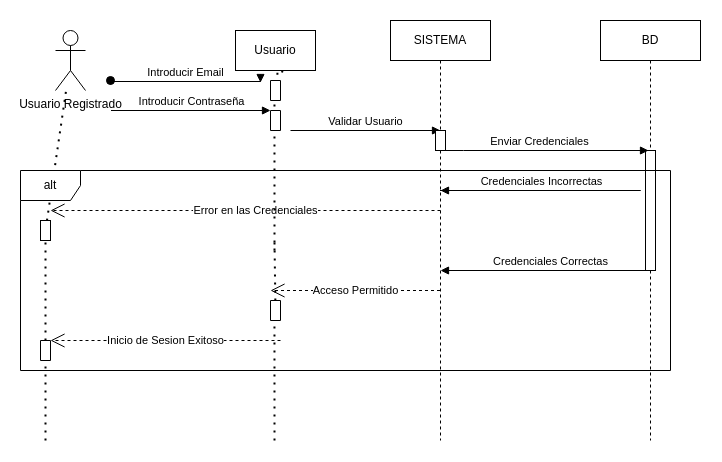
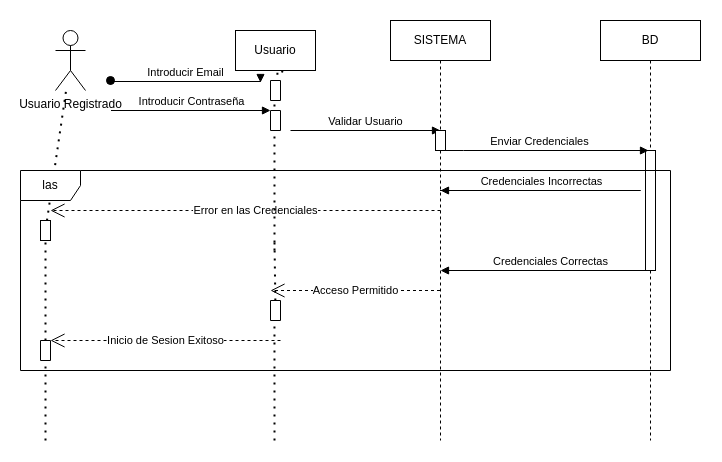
(51, 186) -> (51, 186)
